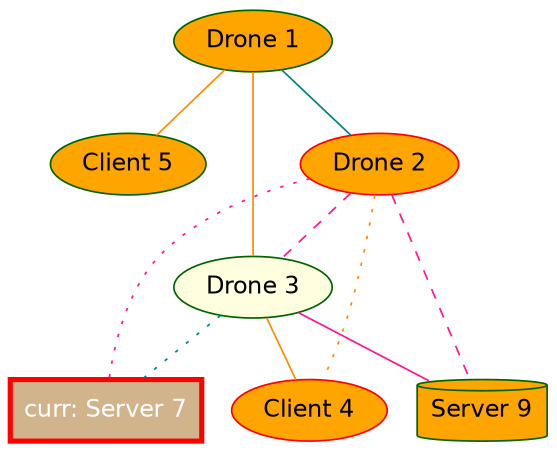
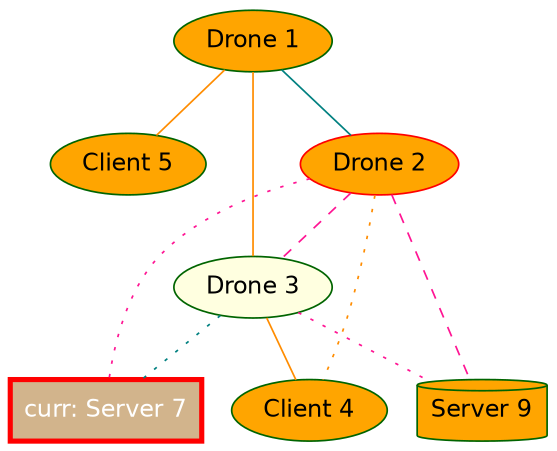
(364, 347) -> (364, 347)
(309, 410) -> (309, 410)
